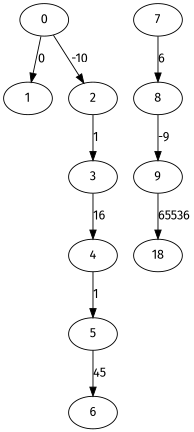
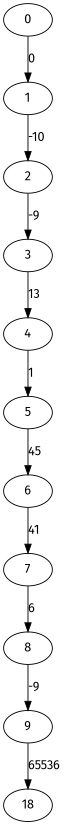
(66, 55) -> (28, 133)
(96, 138) -> (34, 216)
(99, 216) -> (34, 295)
none -> (28, 526)
